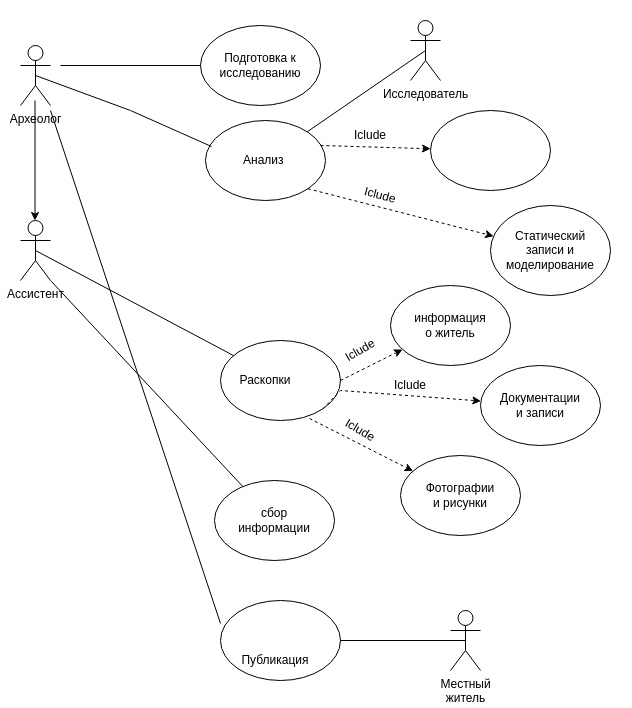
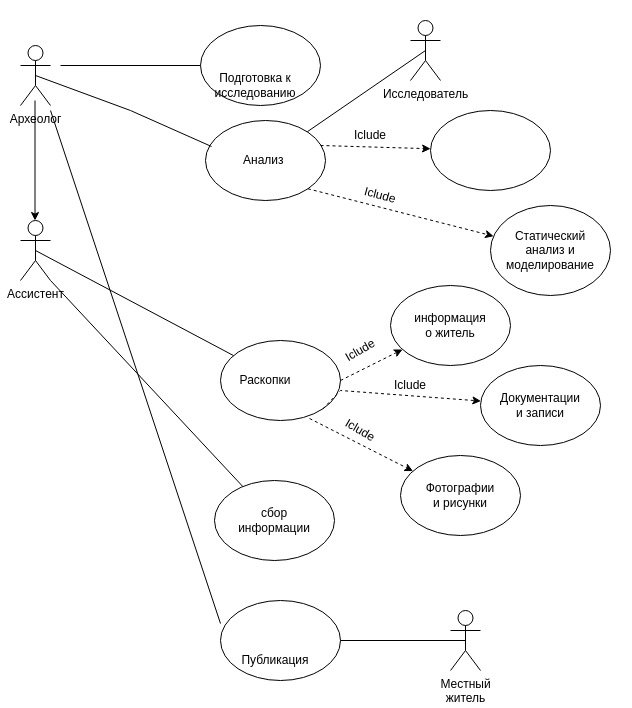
(261, 66) -> (256, 86)
(551, 251) -> (551, 251)
